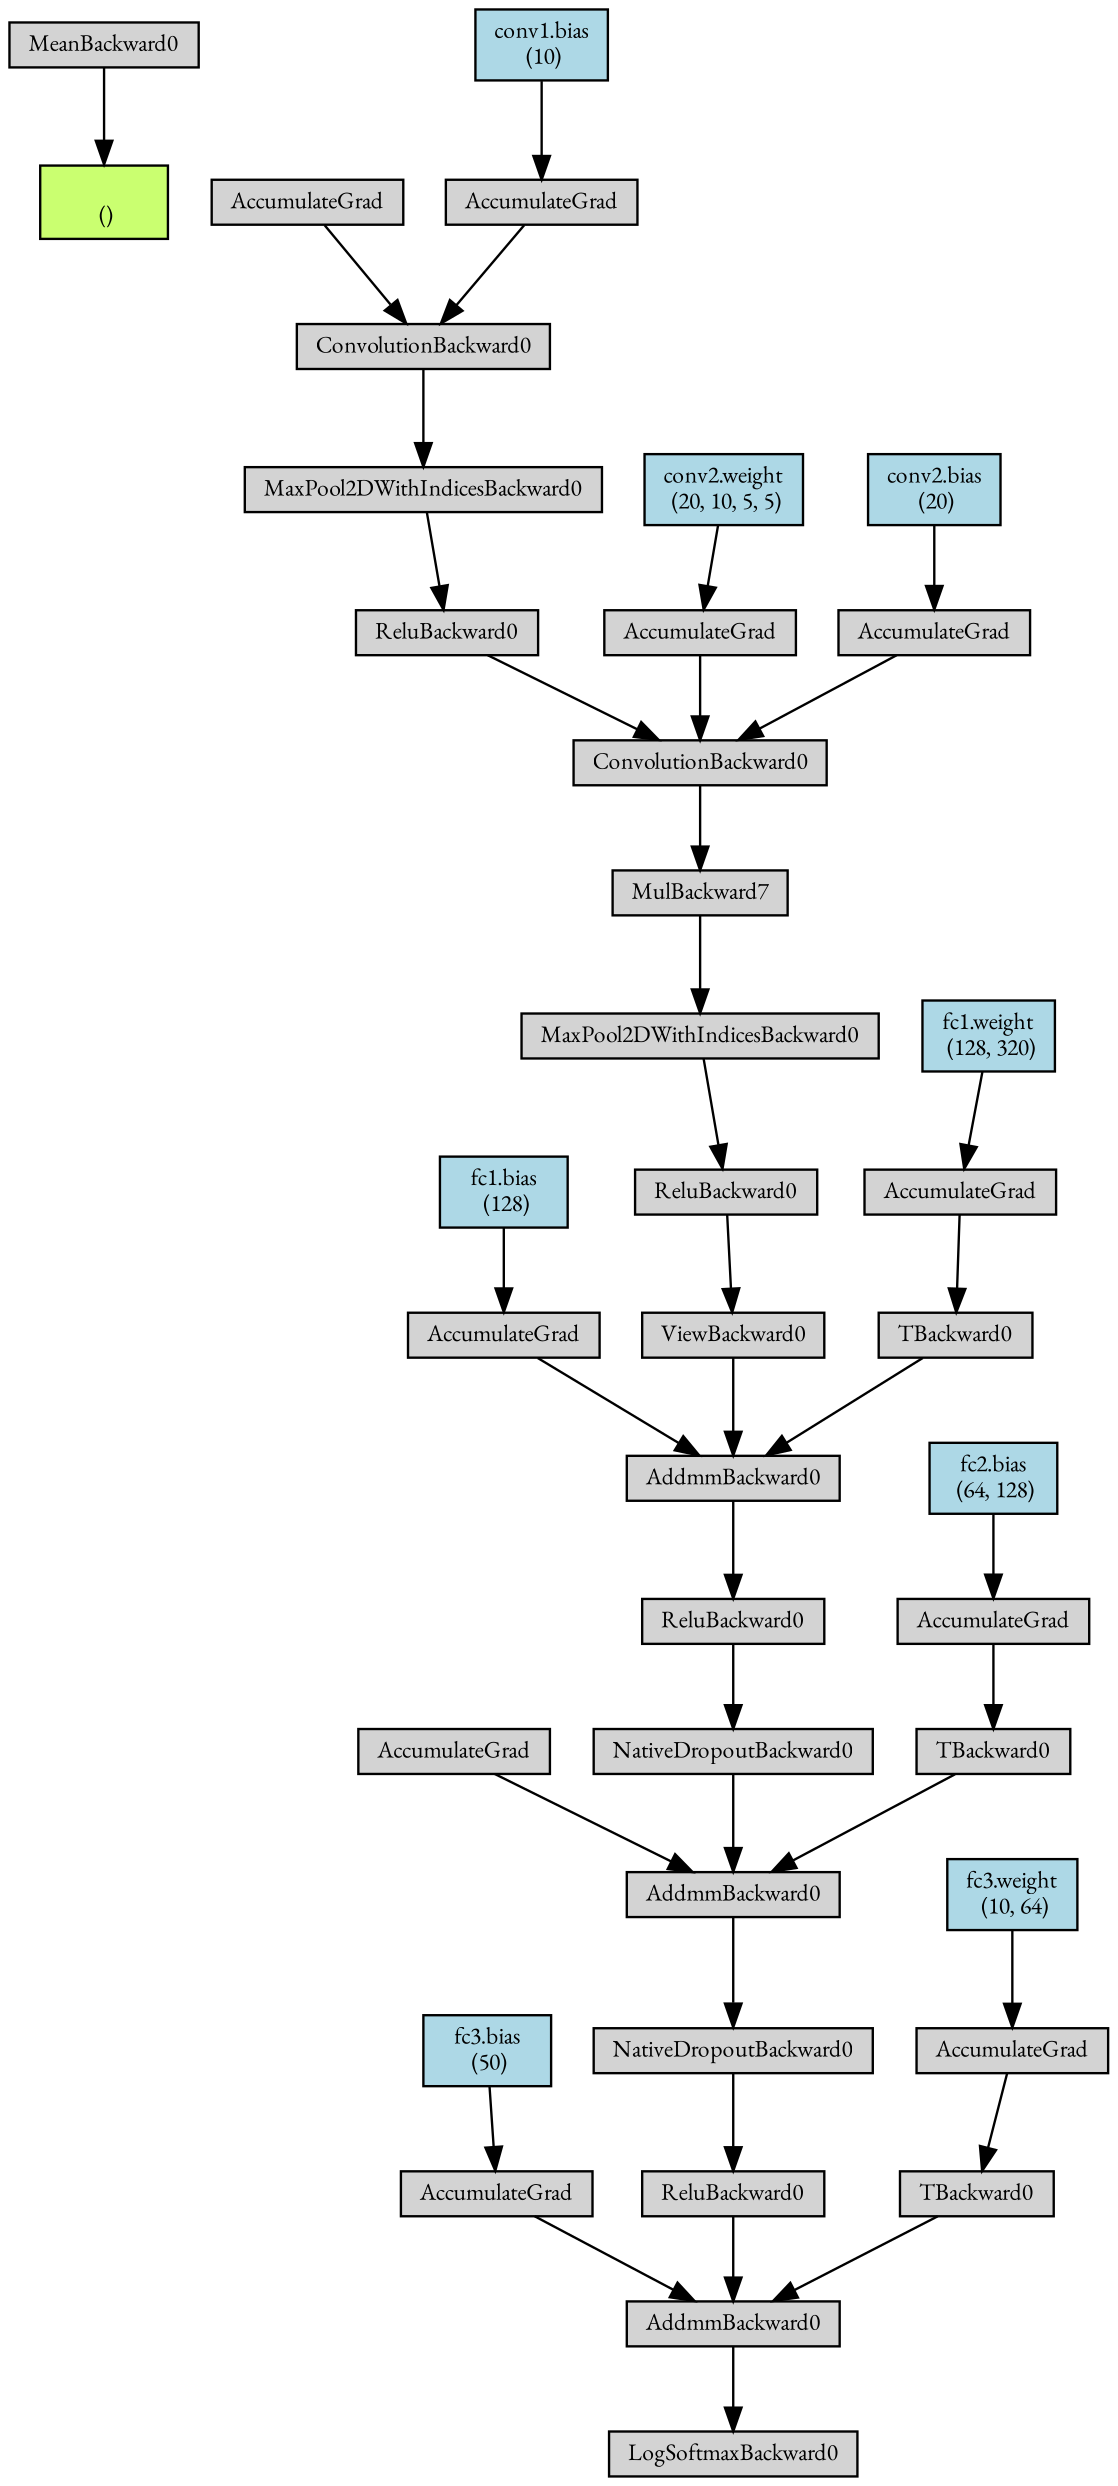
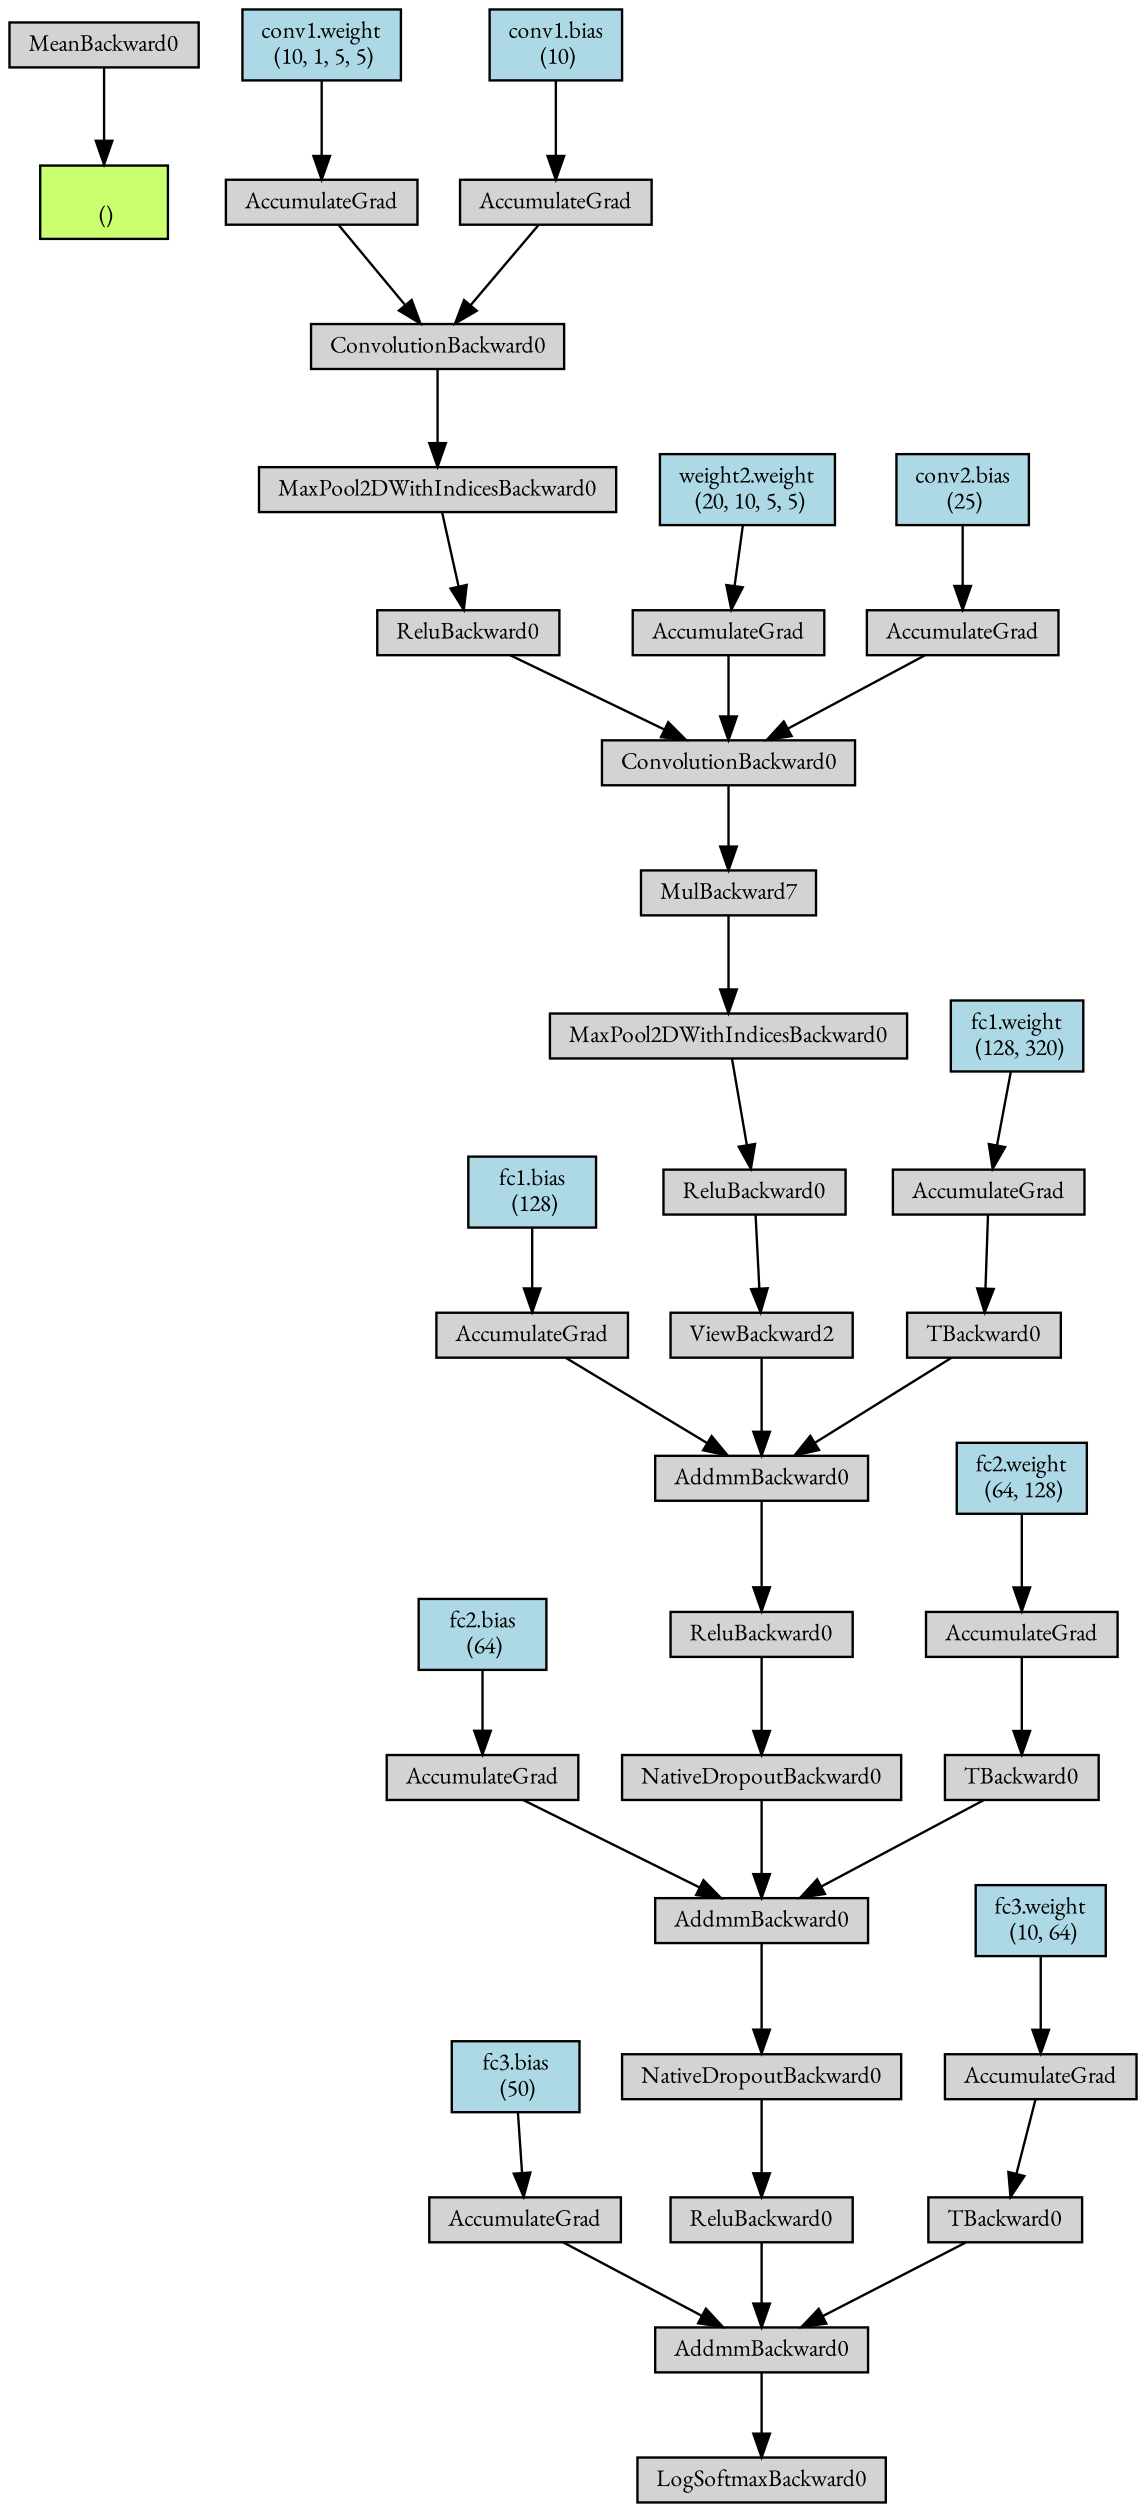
none -> (322, 45)
(724, 490) -> (747, 490)
(934, 490) -> (963, 490)
(733, 1335) -> (762, 1335)
(993, 1478) -> (1022, 1478)
none -> (483, 1634)
